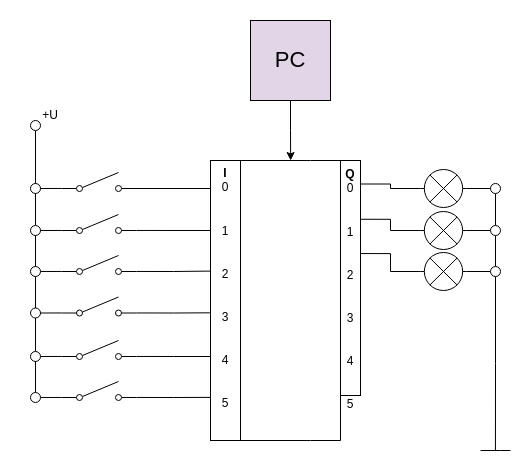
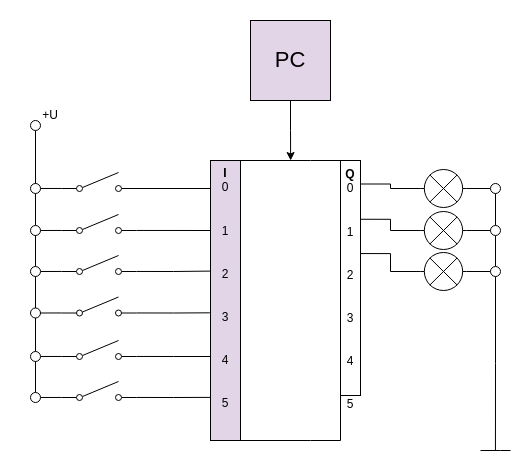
(226, 301) -> (226, 301)
